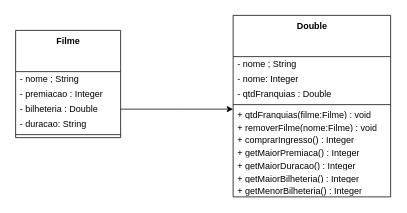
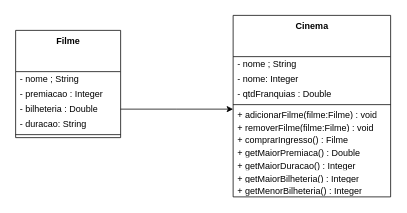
(312, 26) -> (312, 26)
(310, 114) -> (312, 114)
(309, 127) -> (309, 127)
(306, 140) -> (298, 140)
(306, 153) -> (302, 153)
